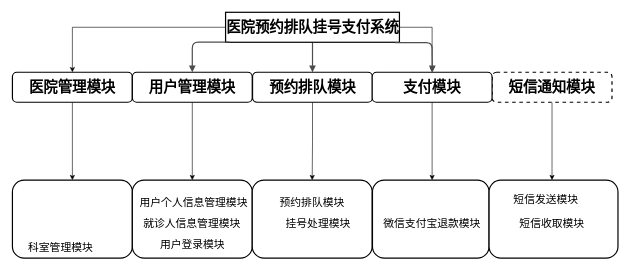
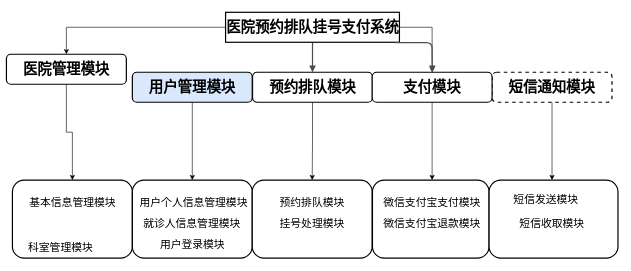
(199, 42) -> none
(72, 87) -> (66, 69)
(192, 87) -> (192, 87)
none -> (72, 203)
none -> (432, 203)
(318, 224) -> (312, 224)
